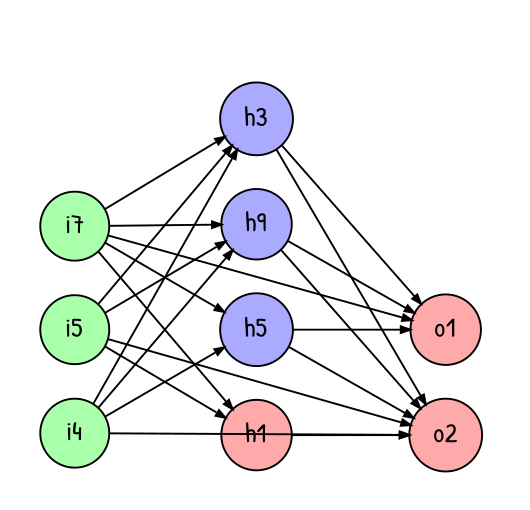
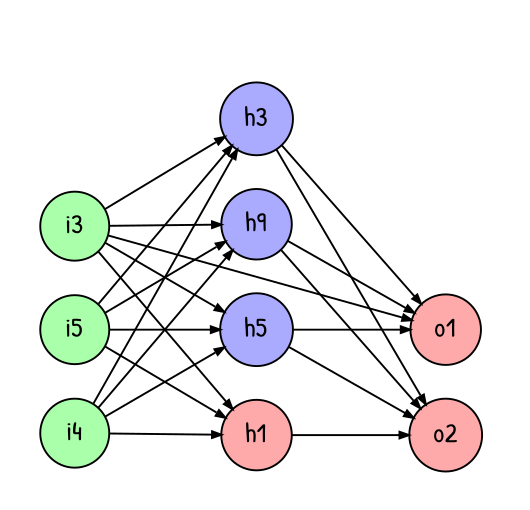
(75, 226) -> (75, 226)
(255, 381) -> (160, 330)
(255, 434) -> (160, 434)
